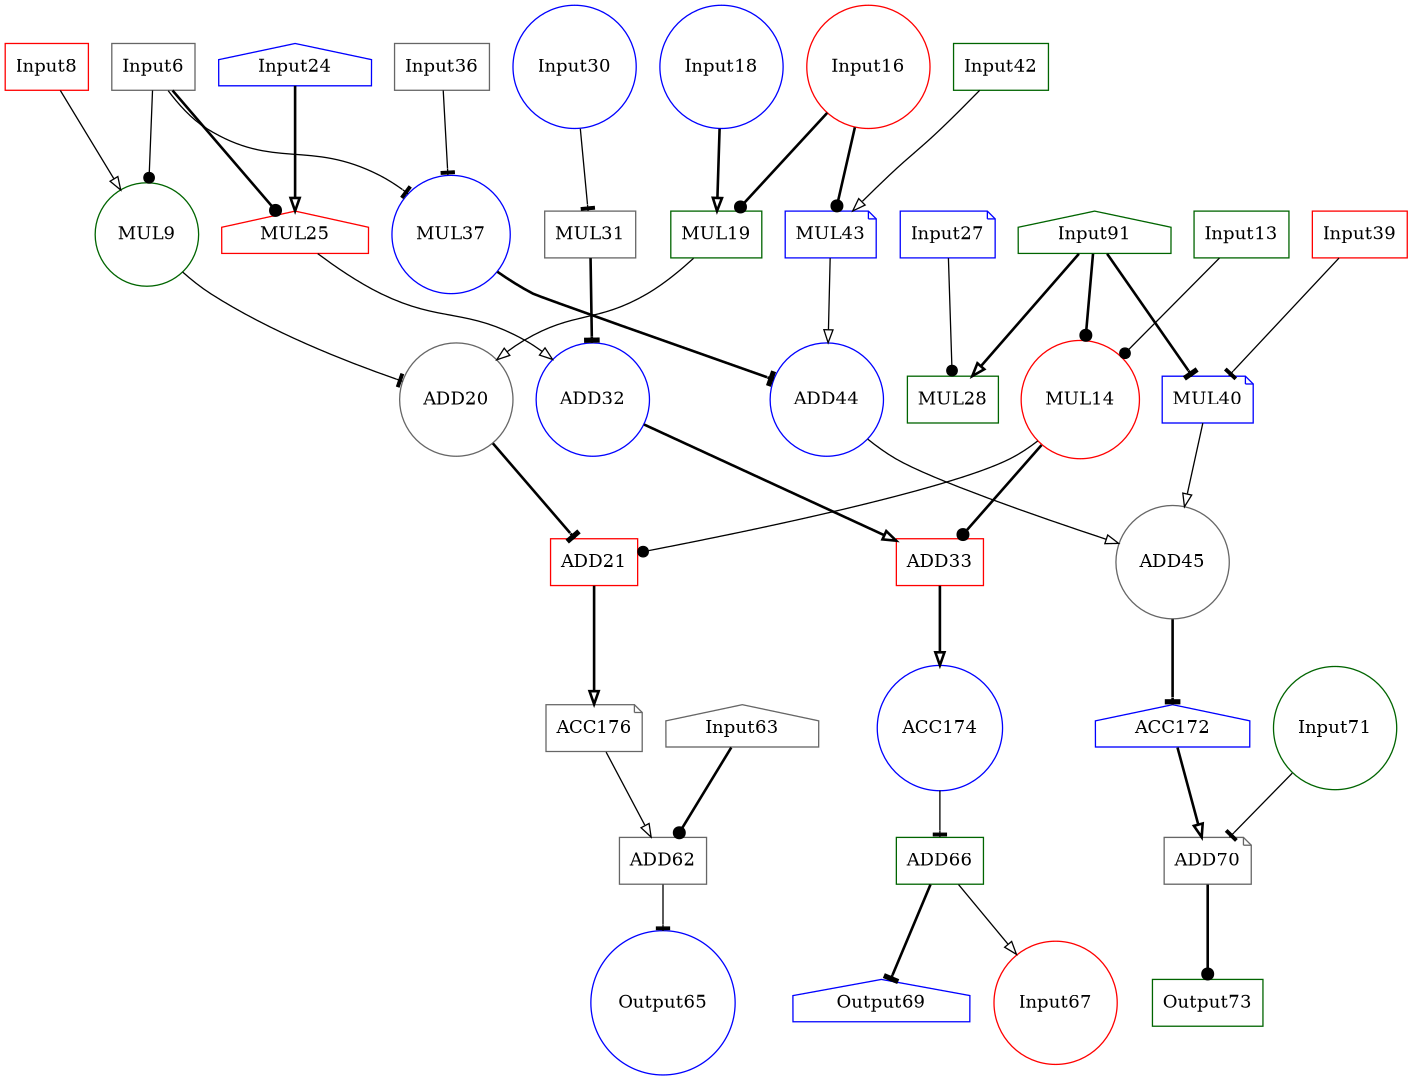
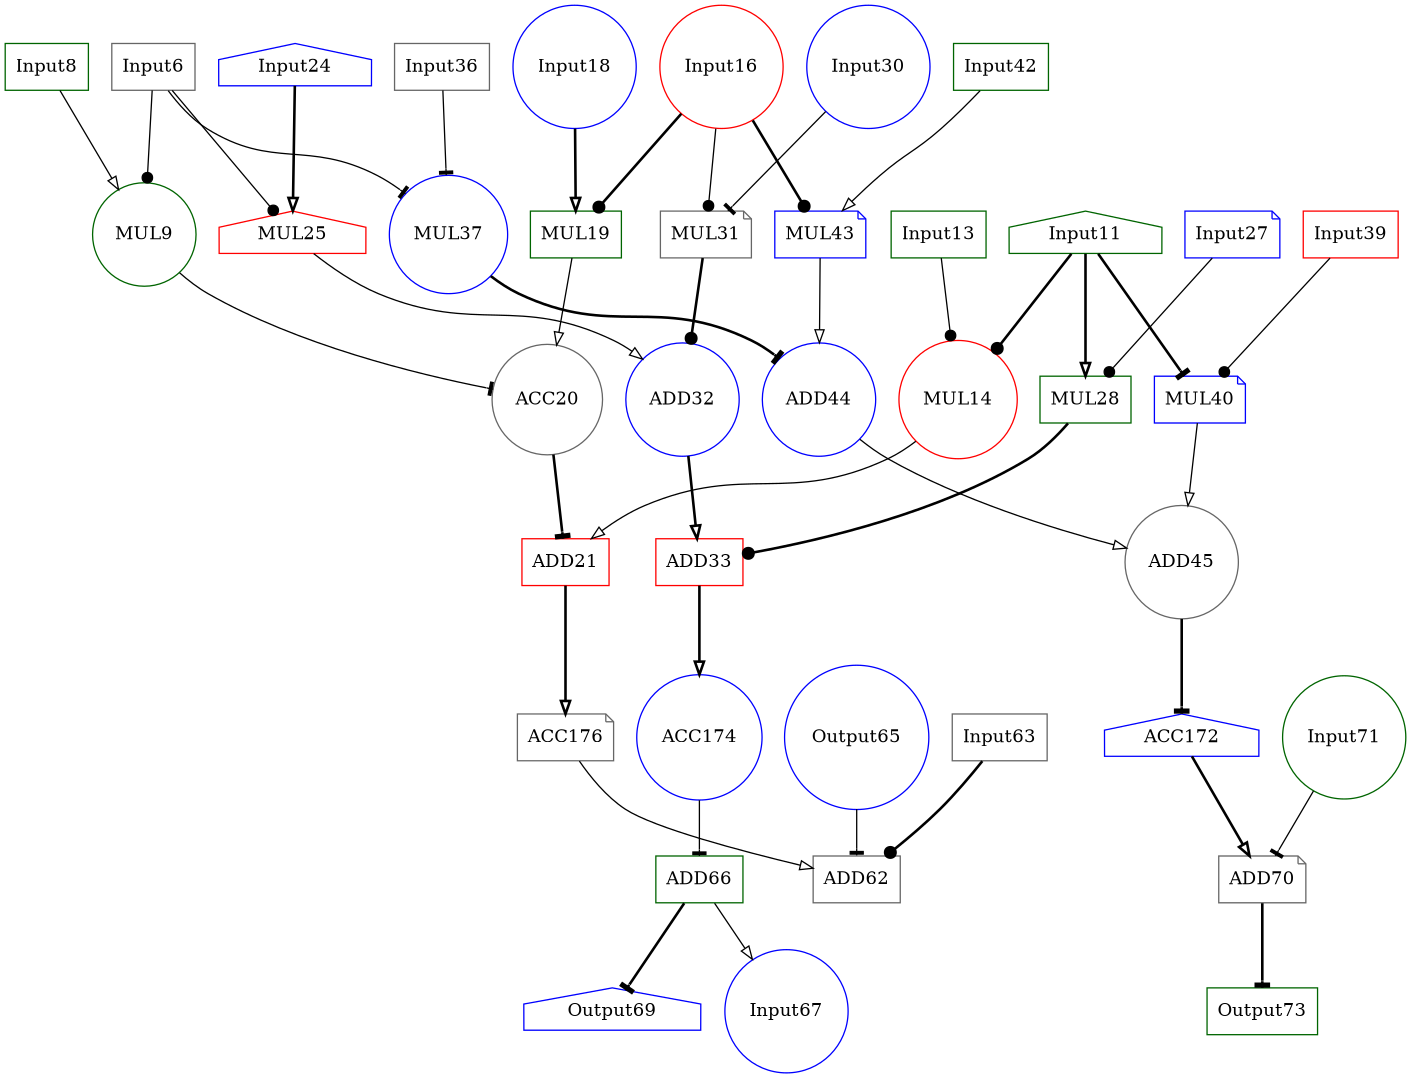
(47, 67) -> (47, 67)
(222, 148) -> (221, 148)
none -> (712, 165)
(590, 235) -> (706, 235)
(1095, 235) -> (1085, 235)
(591, 297) -> (697, 296)
(1286, 314) -> (1279, 313)
(456, 400) -> (547, 400)
(1004, 488) -> (920, 509)
(847, 508) -> (758, 484)
(742, 728) -> (1000, 737)
(663, 904) -> (857, 829)
(1208, 927) -> (1262, 942)
(1056, 1003) -> (786, 1011)
